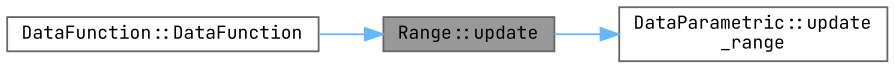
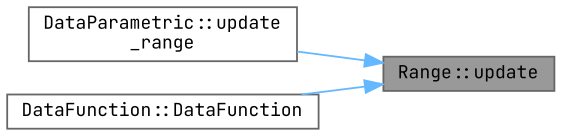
(577, 34) -> (331, 56)
